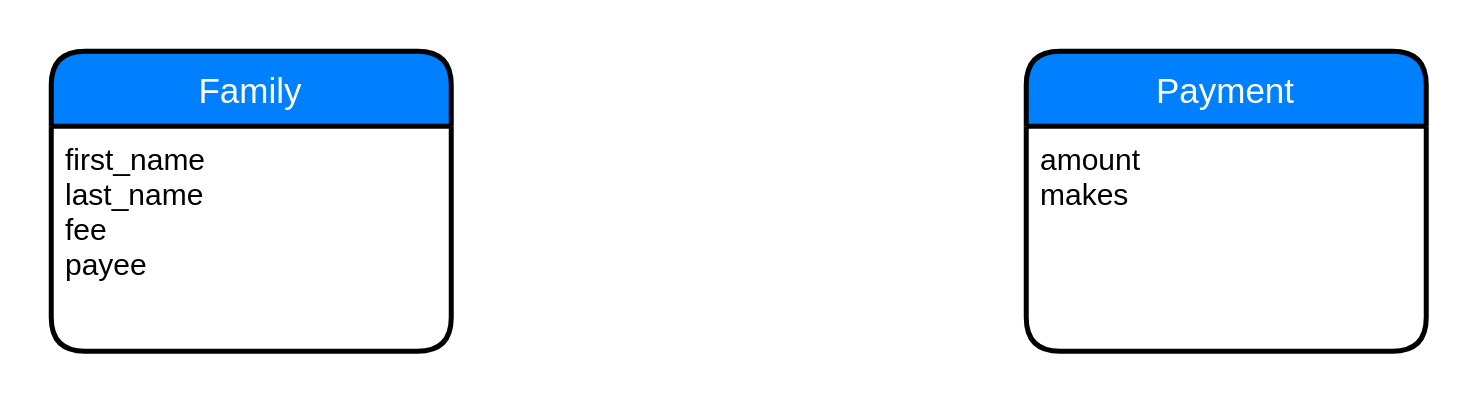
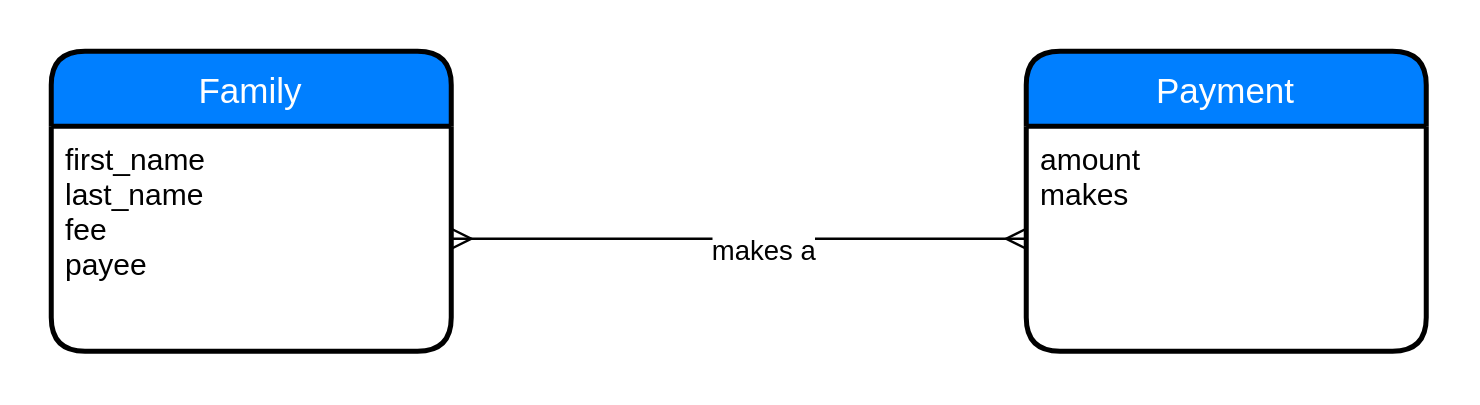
none -> (584, 239)
